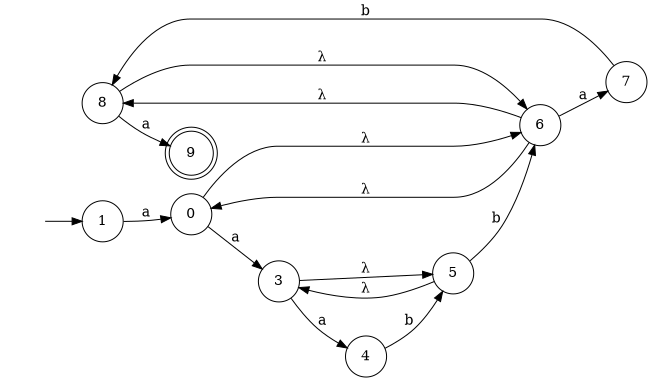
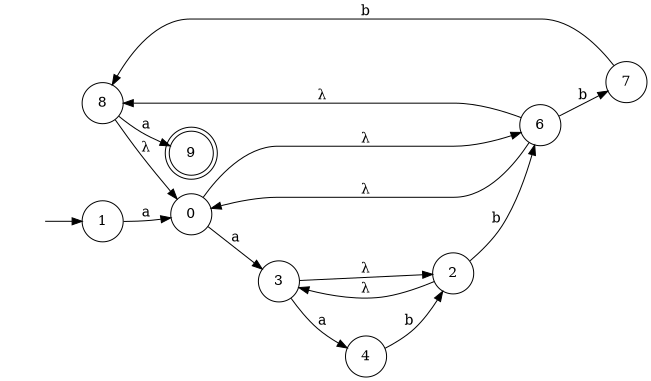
(323, 65) -> (142, 156)
(583, 96) -> (583, 96)
(453, 273) -> (453, 273)
